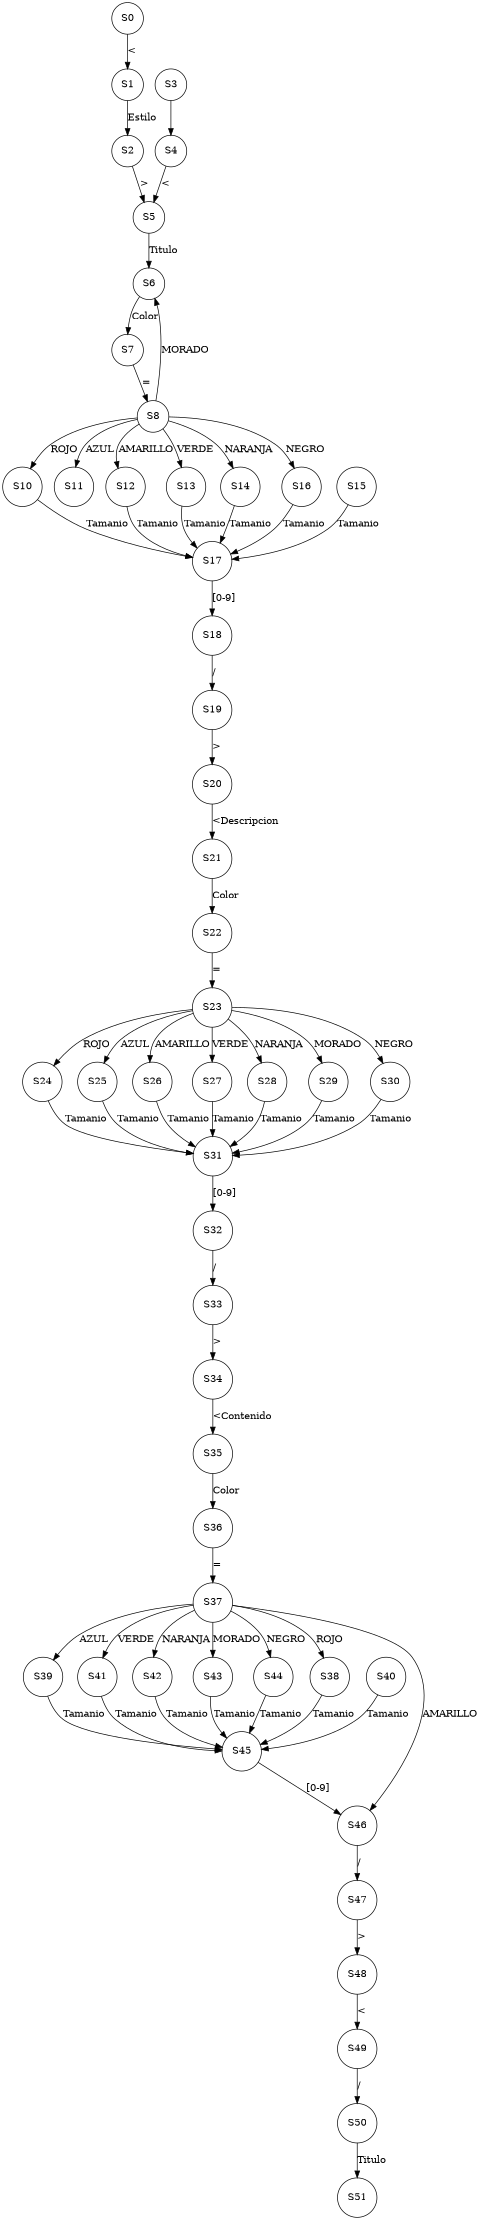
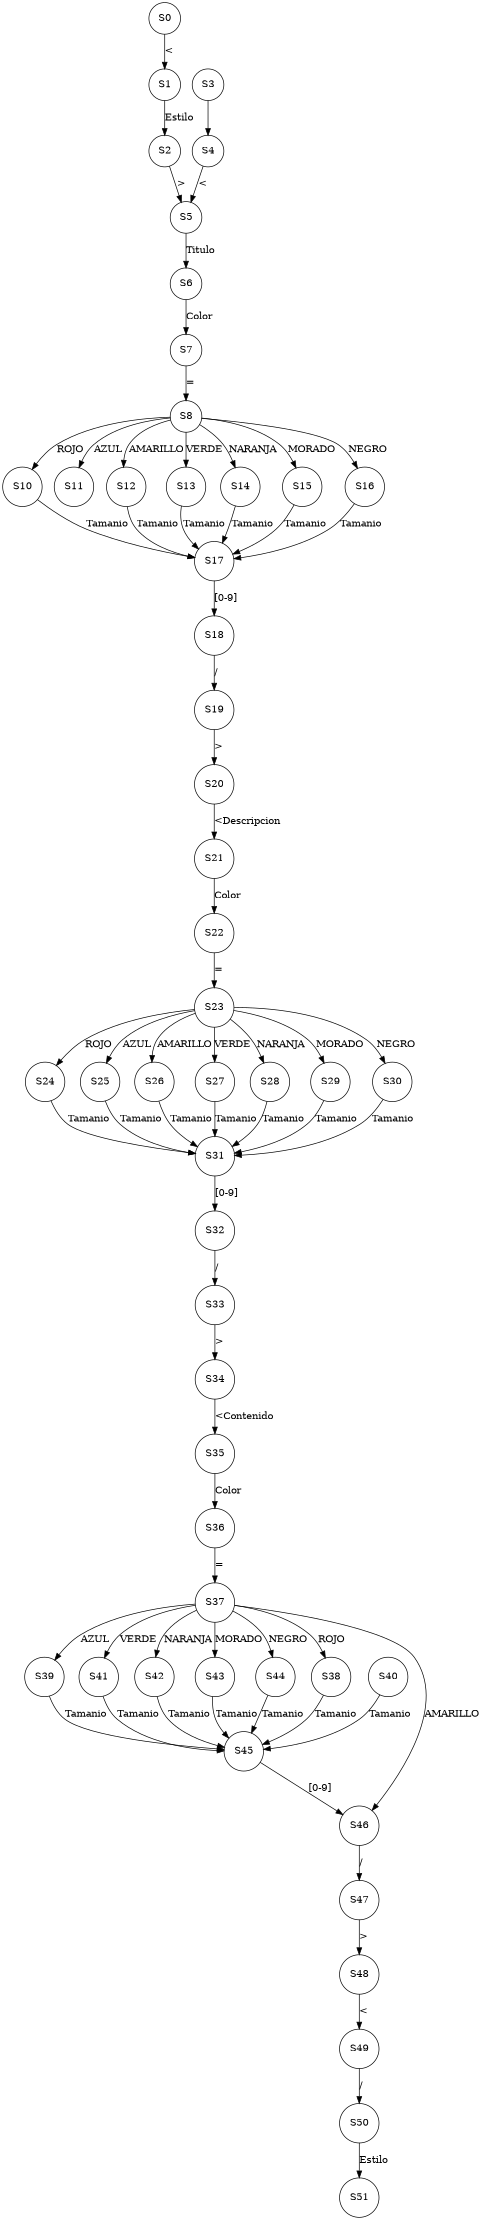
(161, 353) -> (253, 430)
(372, 2160) -> (374, 2160)
